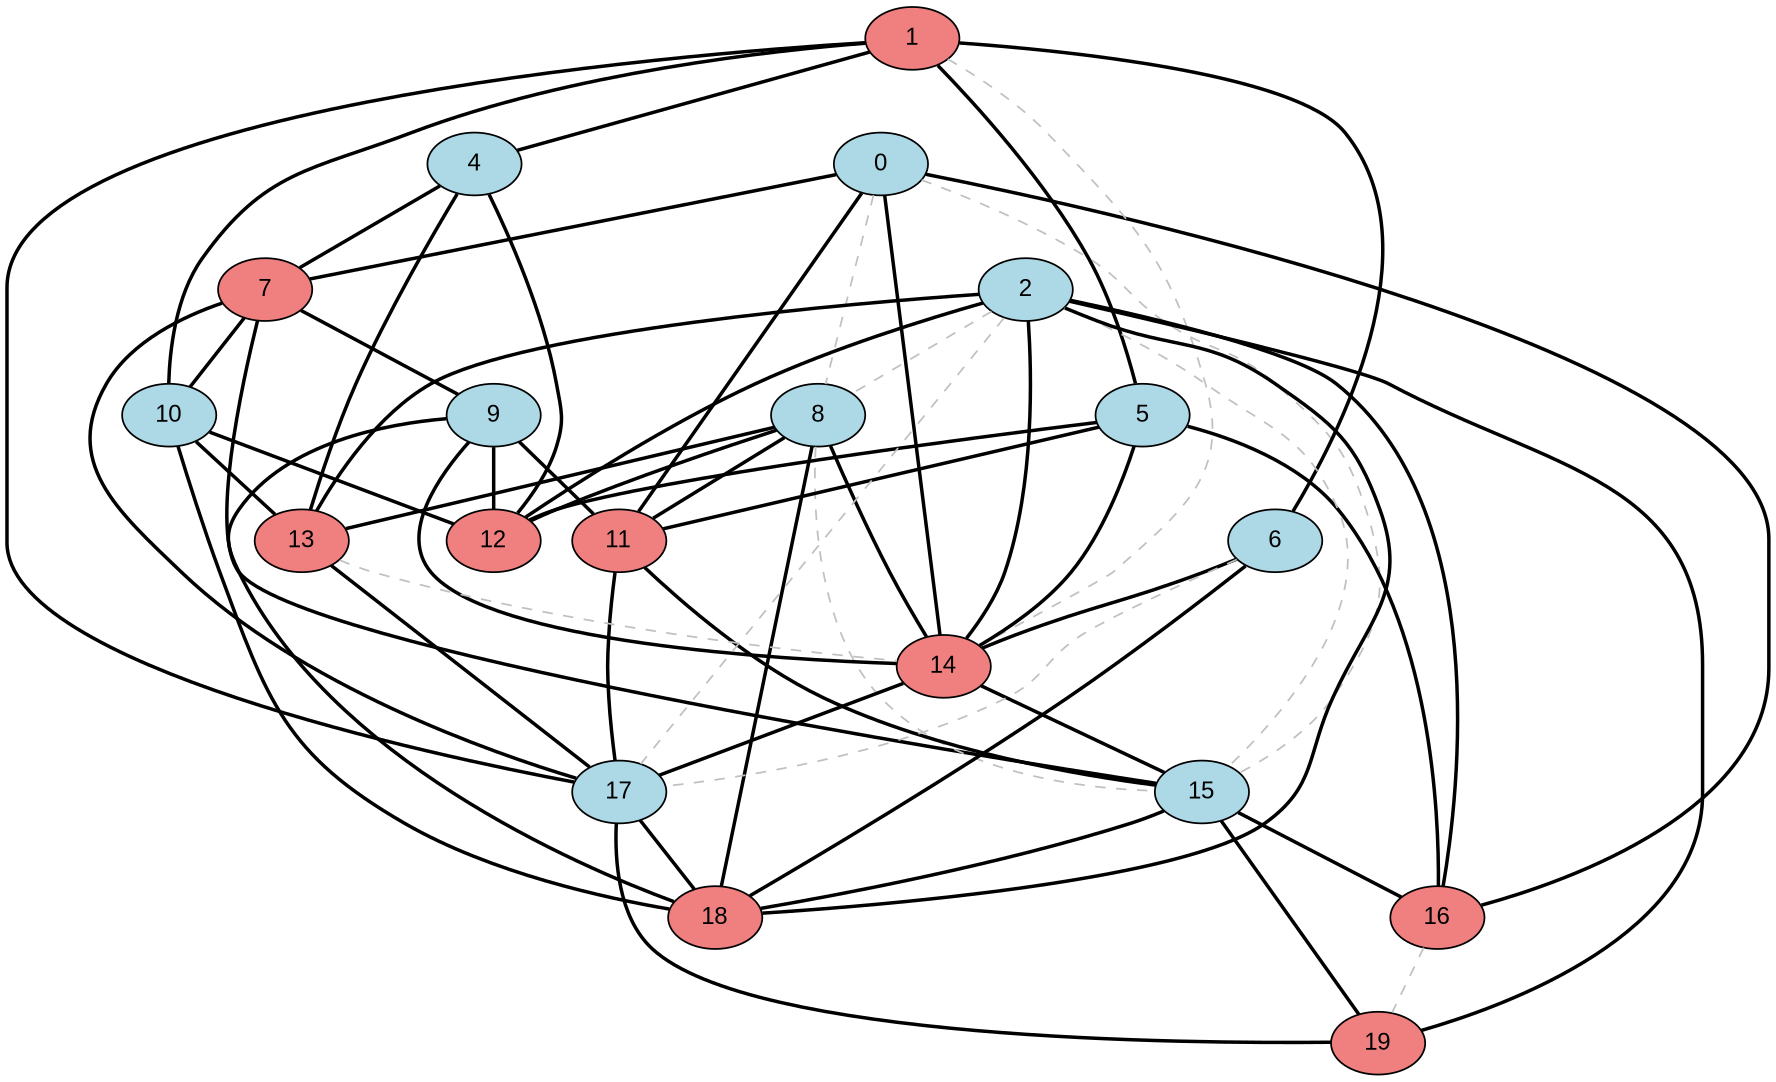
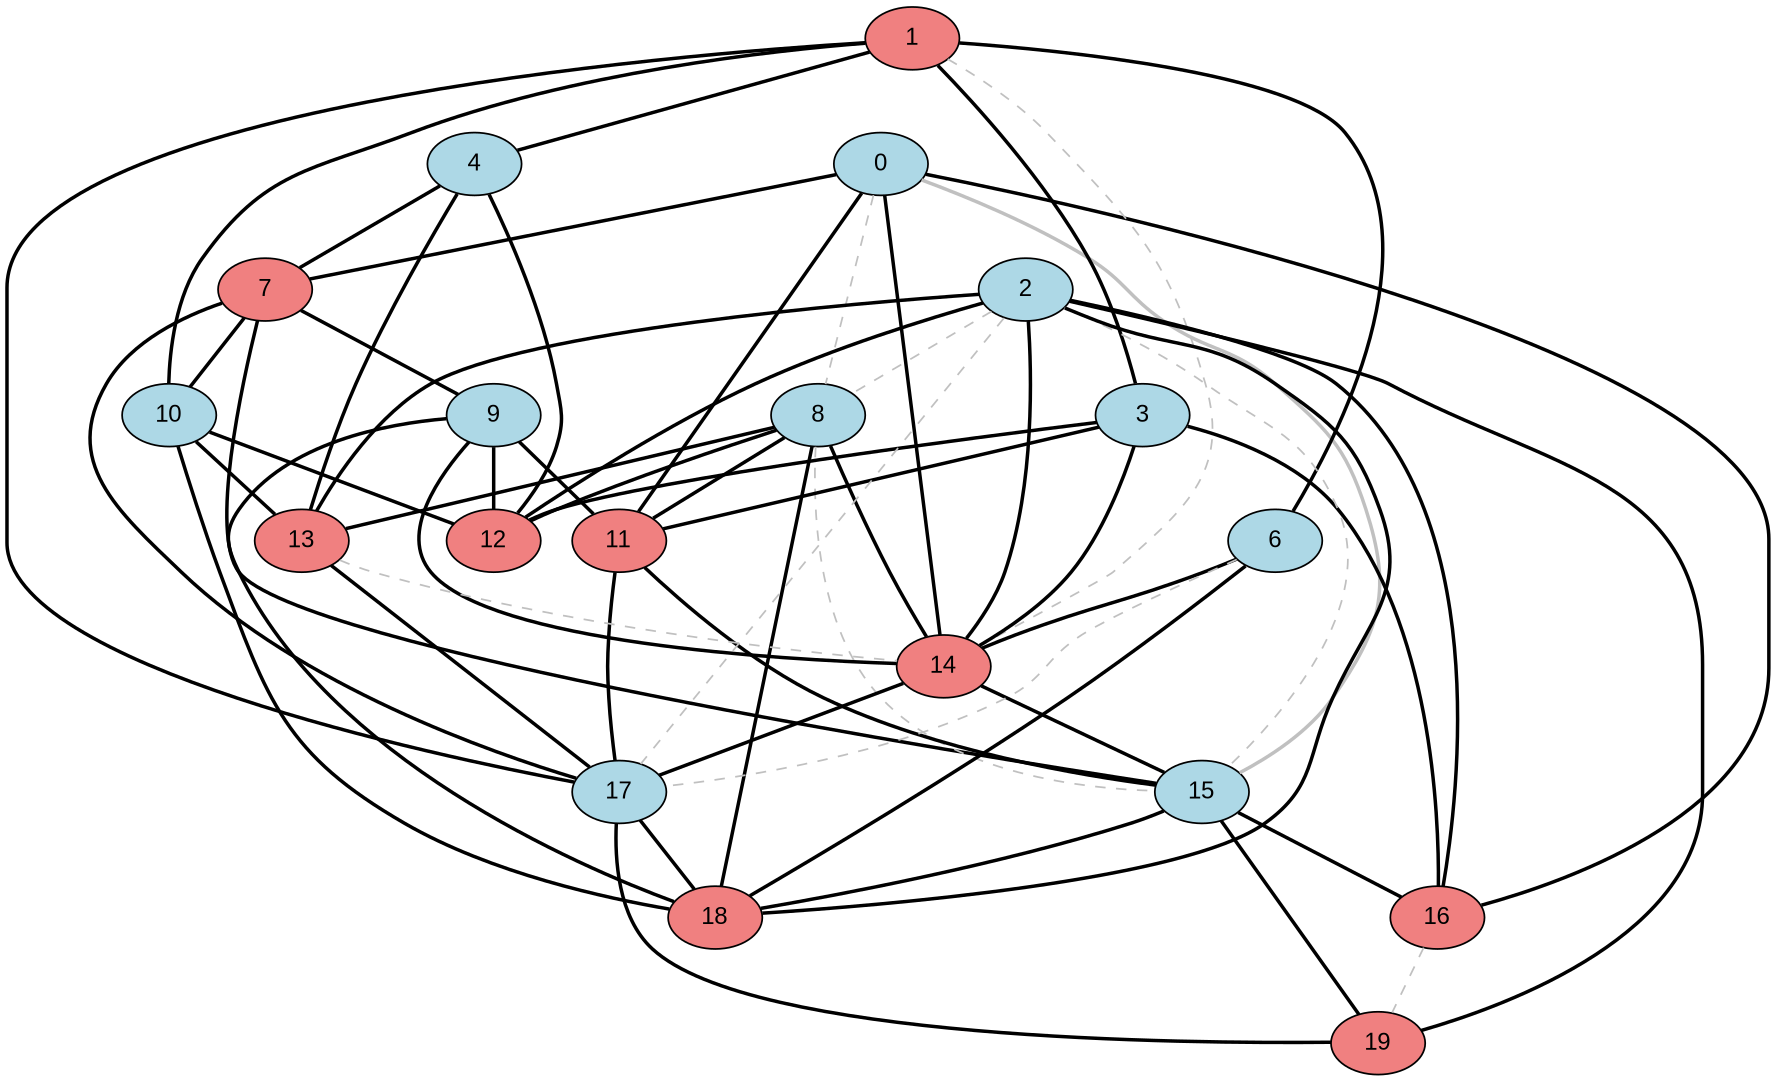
(1143, 415) -> (1143, 415)
(1354, 477) -> (1354, 477)
